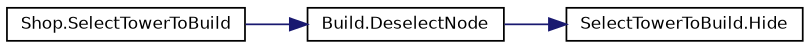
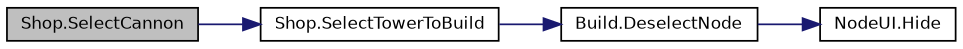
none -> (103, 24)
(685, 24) -> (888, 24)
